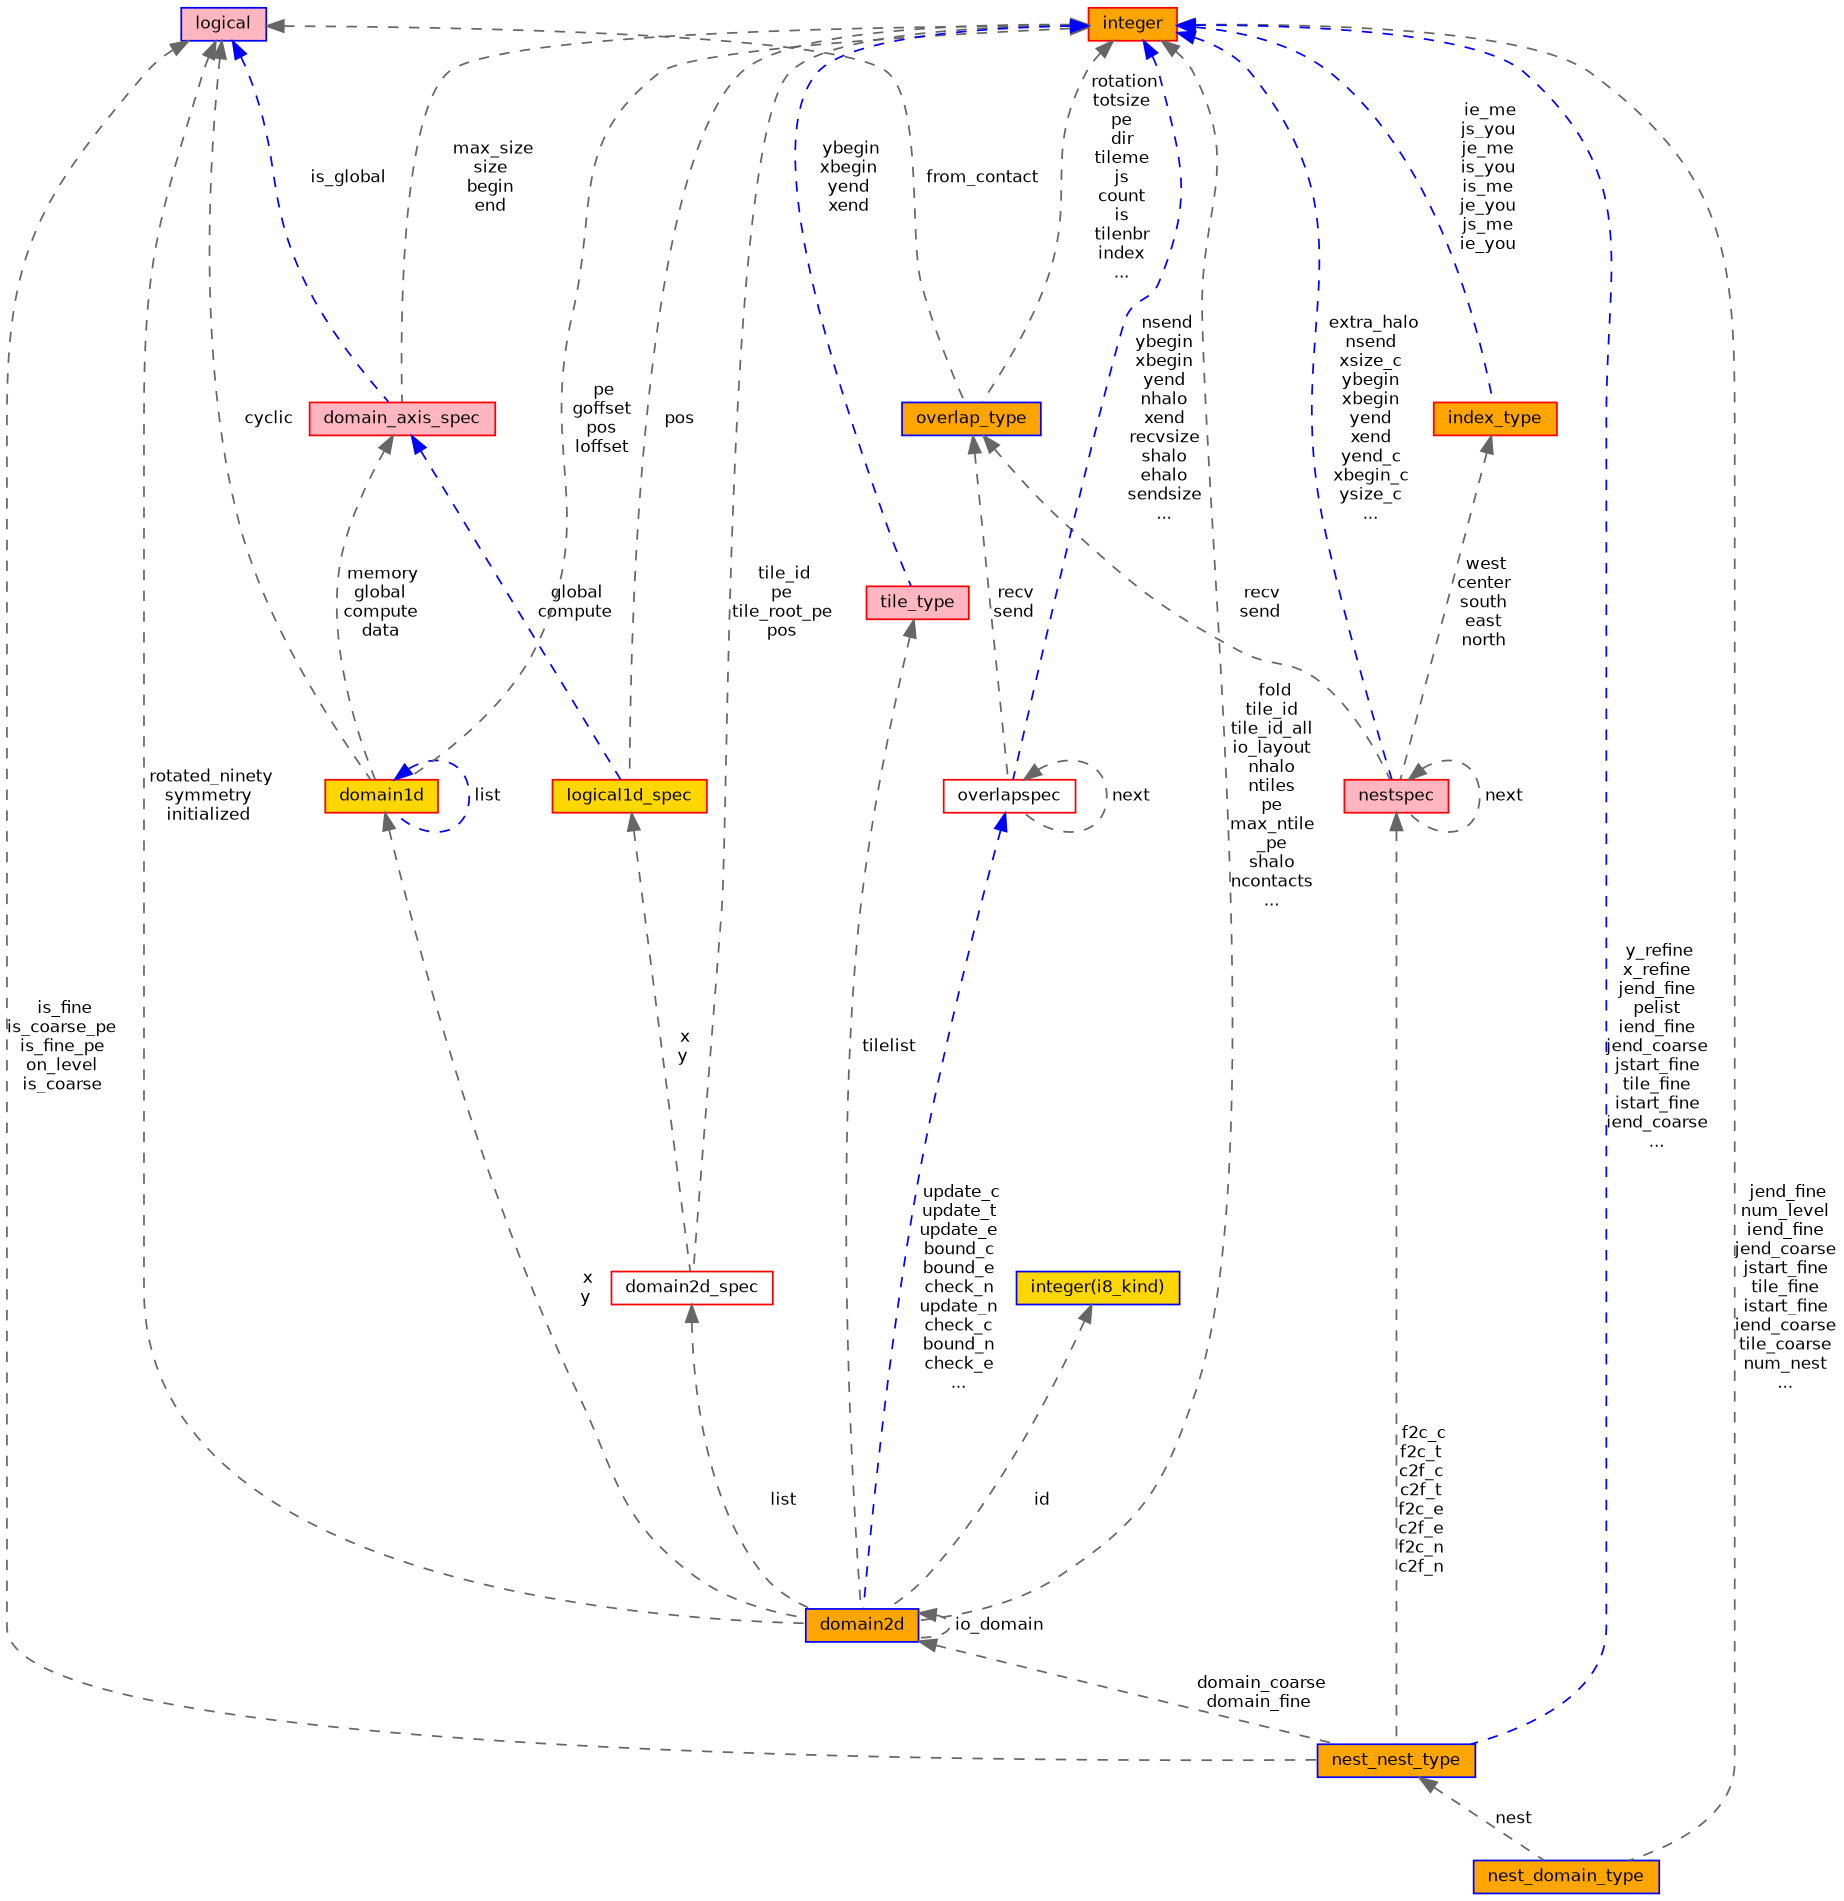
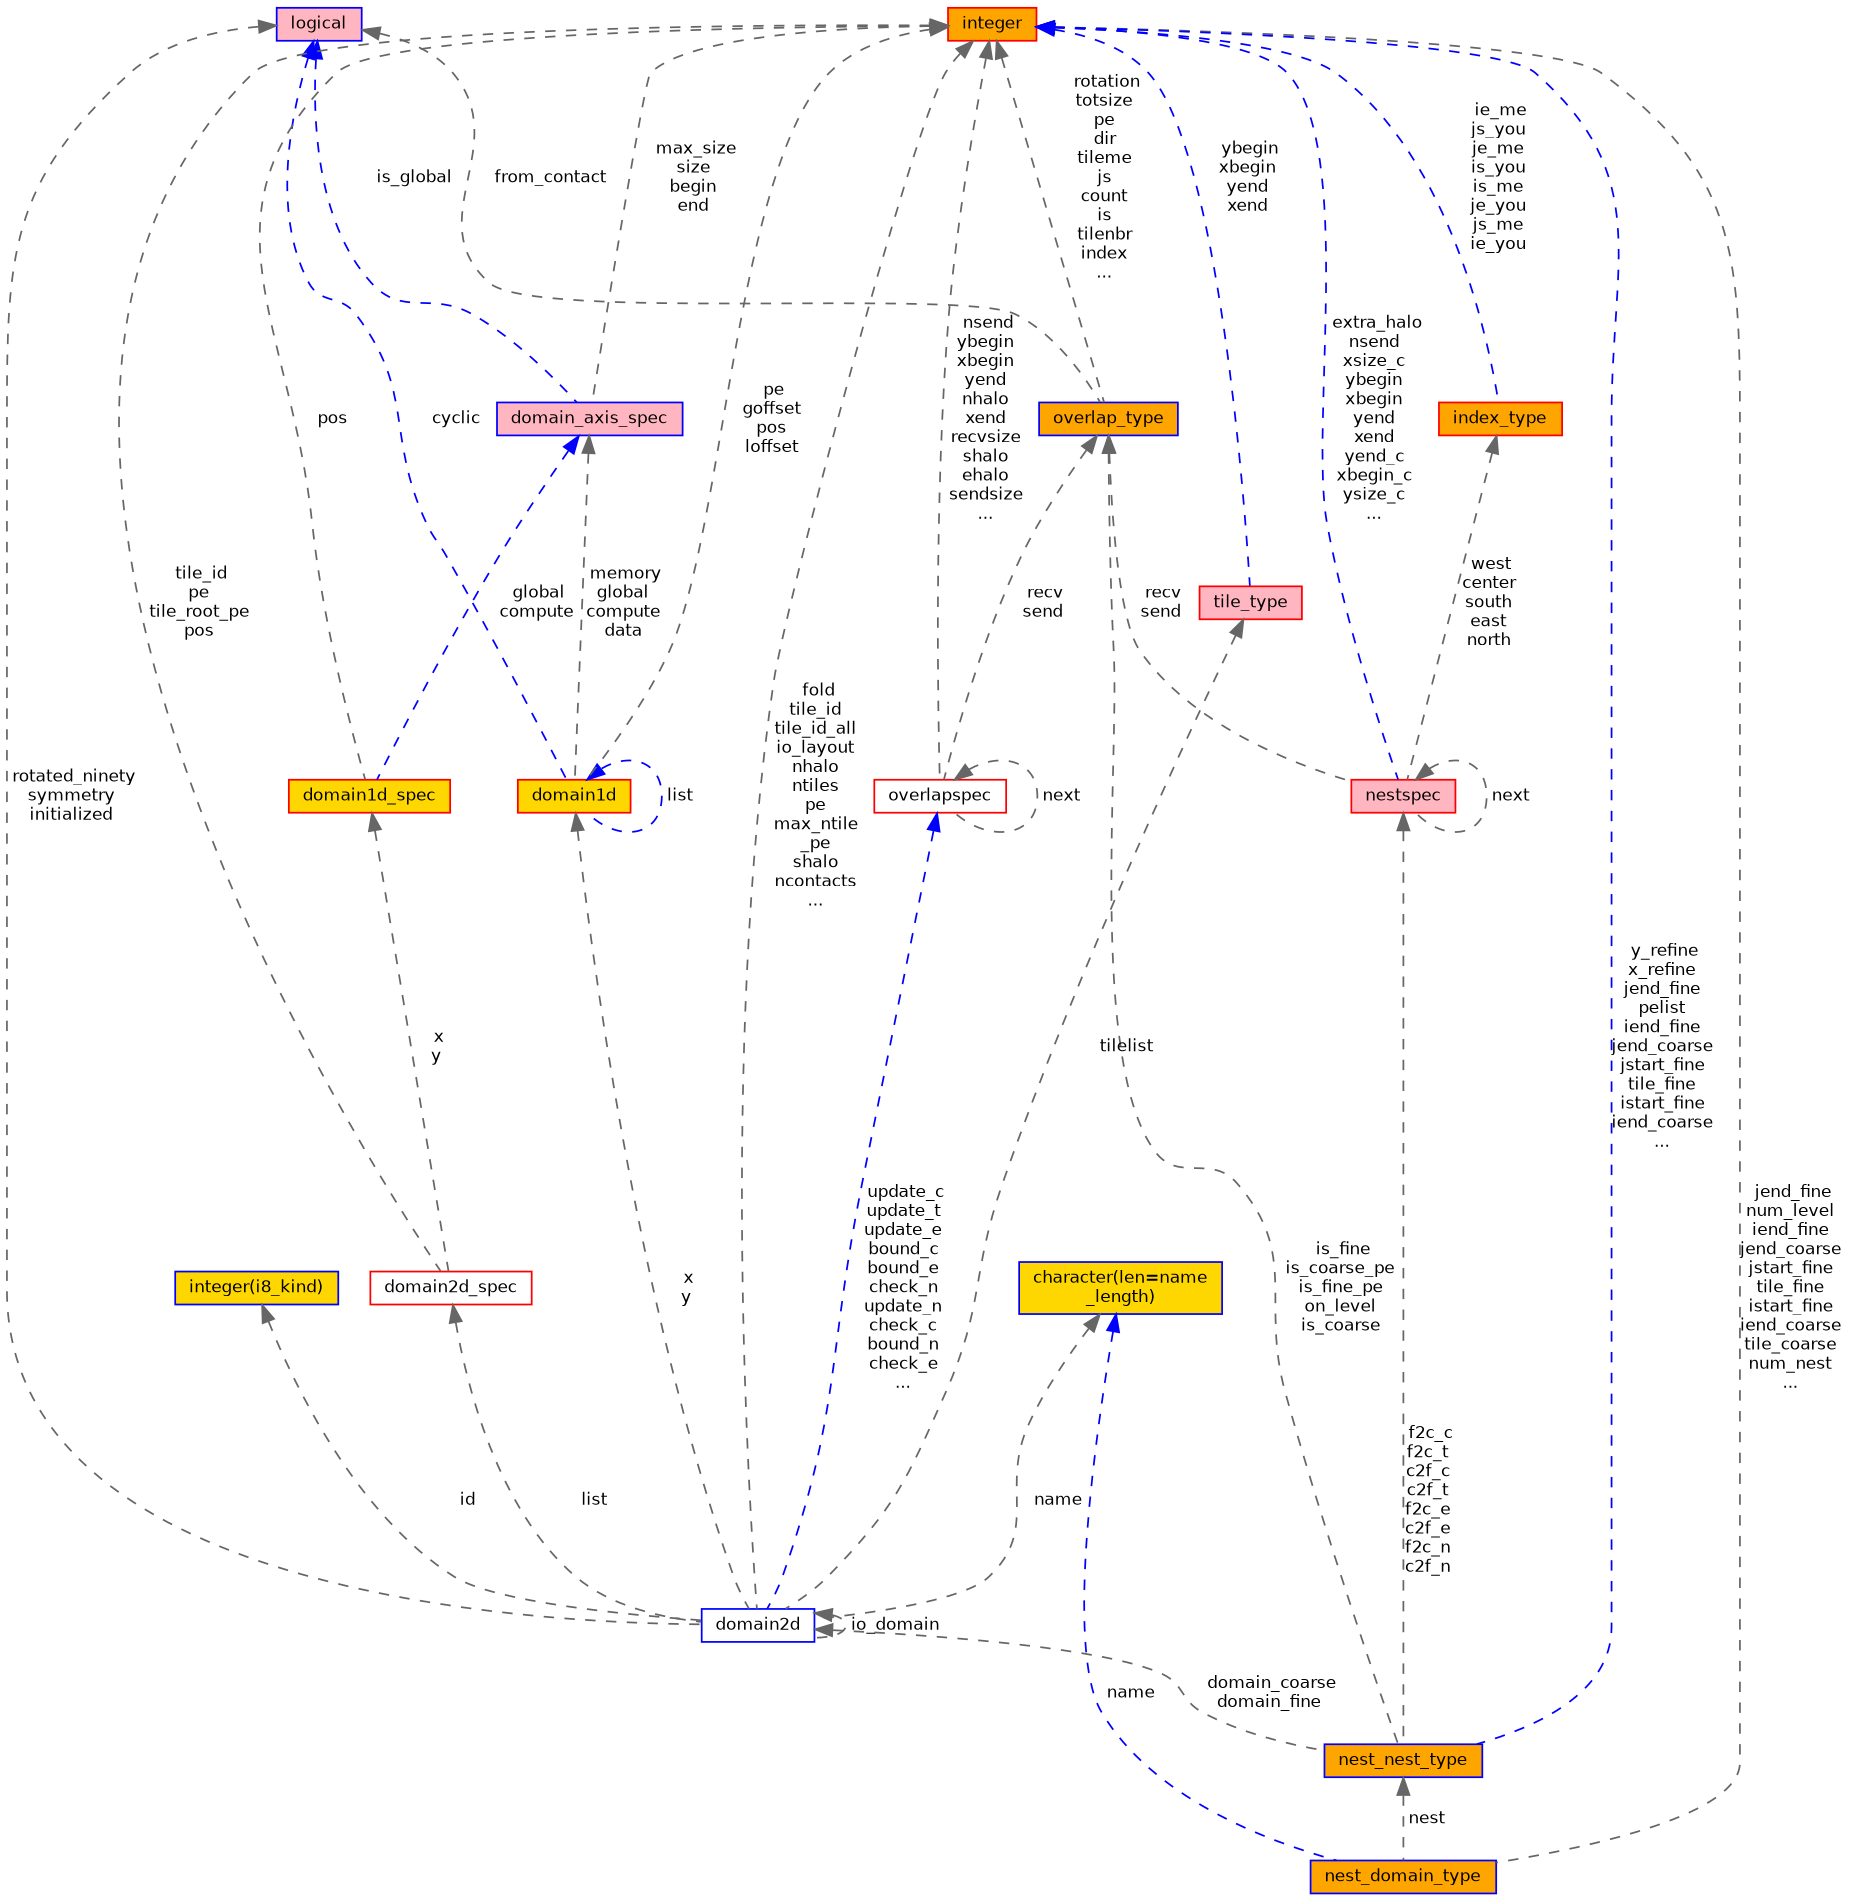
(1101, 411) -> (943, 418)
(402, 419) -> (590, 419)
(222, 436) -> (398, 418)
(630, 796) -> (369, 796)
none -> (1121, 1288)
(7, 1481) -> (1150, 1140)
(862, 1625) -> (758, 1625)
